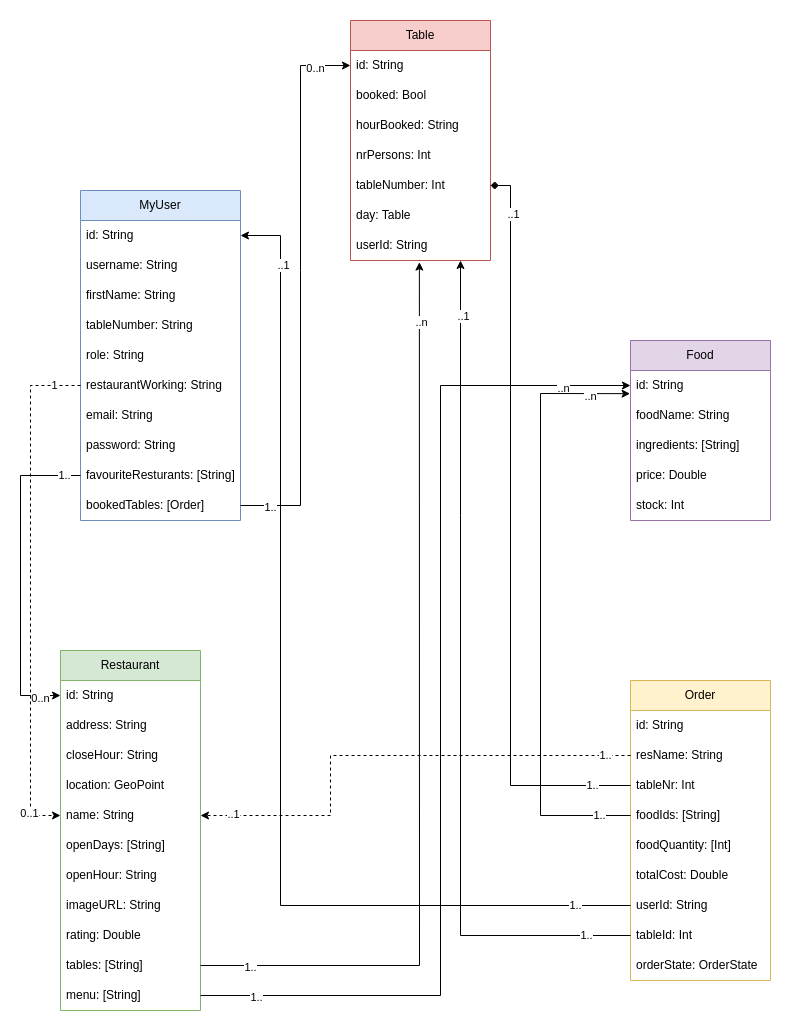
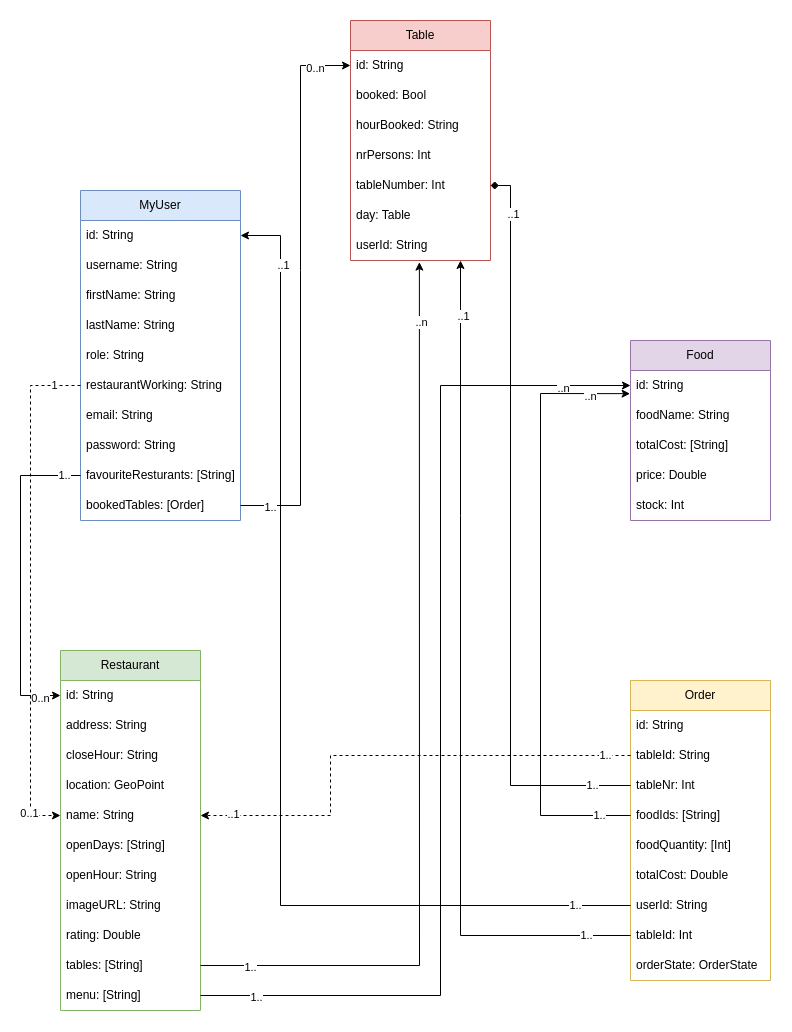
(144, 326) -> (134, 326)
(699, 446) -> (694, 446)
(682, 756) -> (681, 756)
